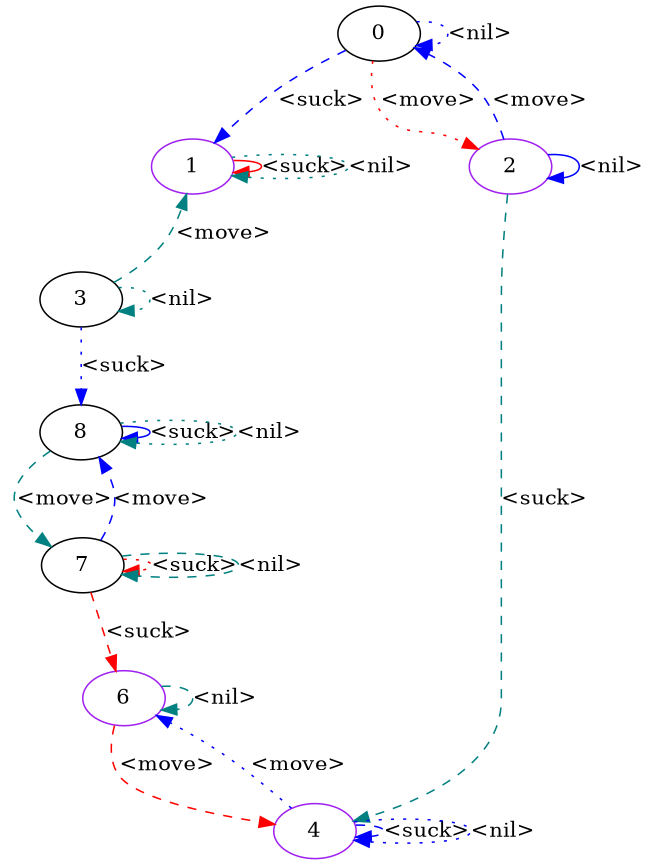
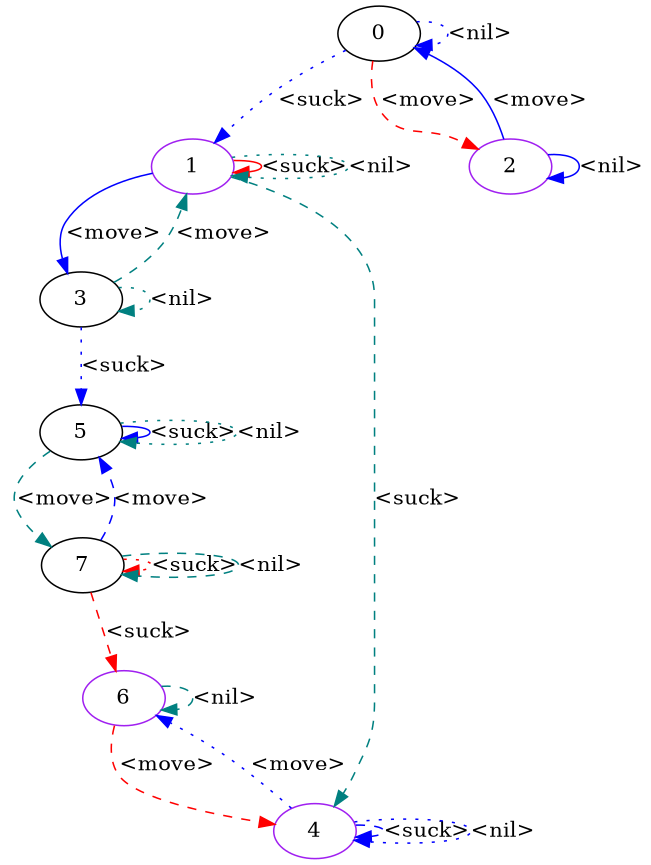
(282, 86) -> (282, 86)
(476, 88) -> (476, 88)
(395, 125) -> (395, 125)
none -> (88, 199)
(81, 432) -> (81, 432)
(501, 542) -> (375, 449)
